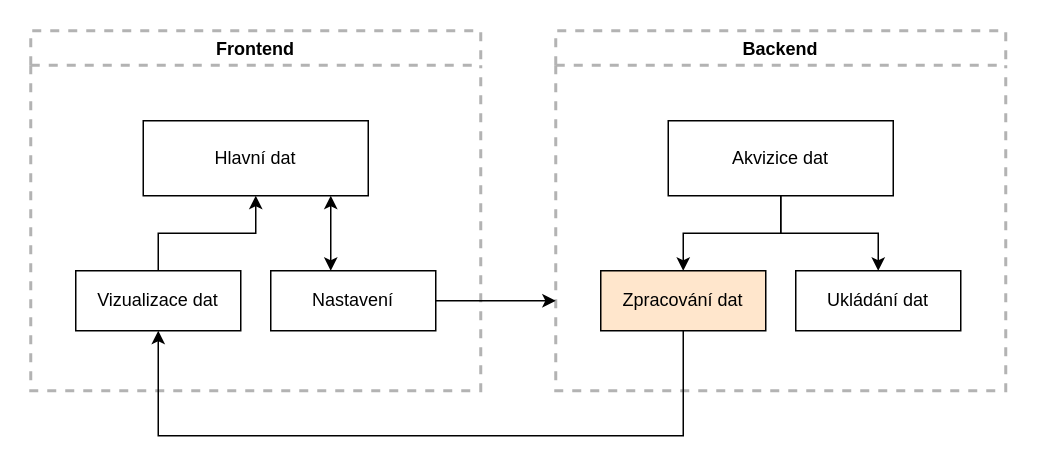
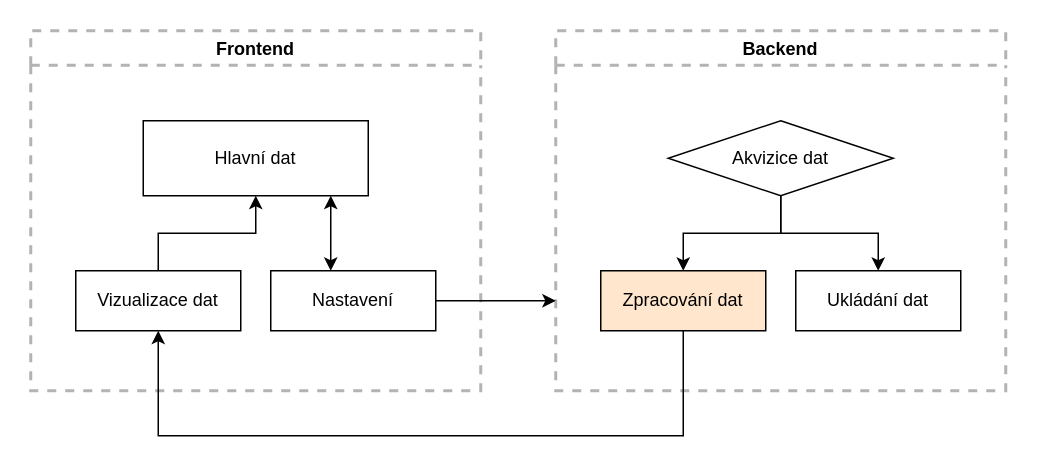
(781, 158) -> (781, 158)
